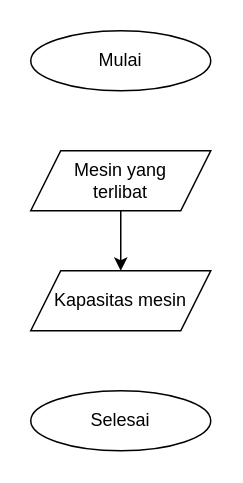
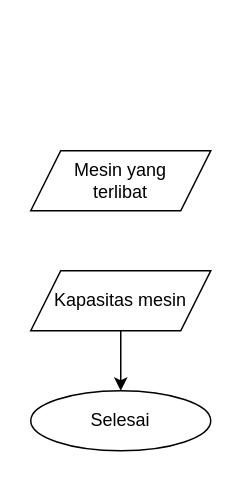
(121, 61) -> none
(121, 236) -> none
none -> (121, 356)
